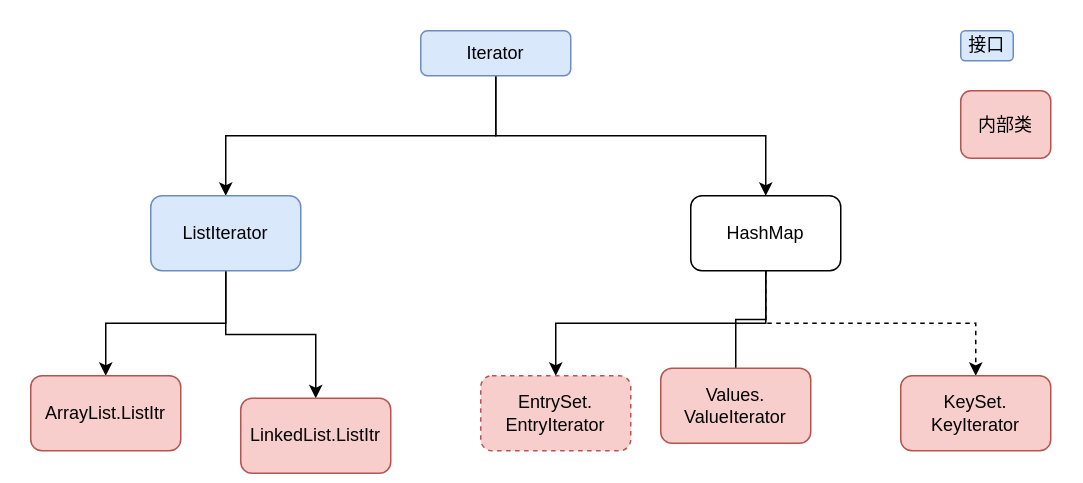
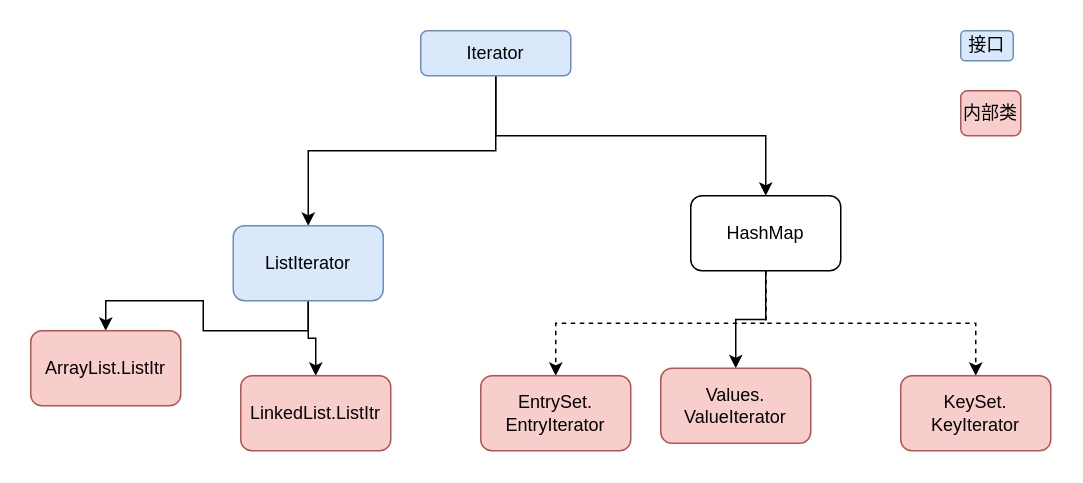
(1006, 125) -> (991, 113)
(226, 233) -> (308, 263)
(639, 323) -> (639, 323)
(736, 361) -> (736, 357)
(106, 413) -> (106, 368)
(556, 413) -> (556, 413)
(316, 436) -> (316, 413)
